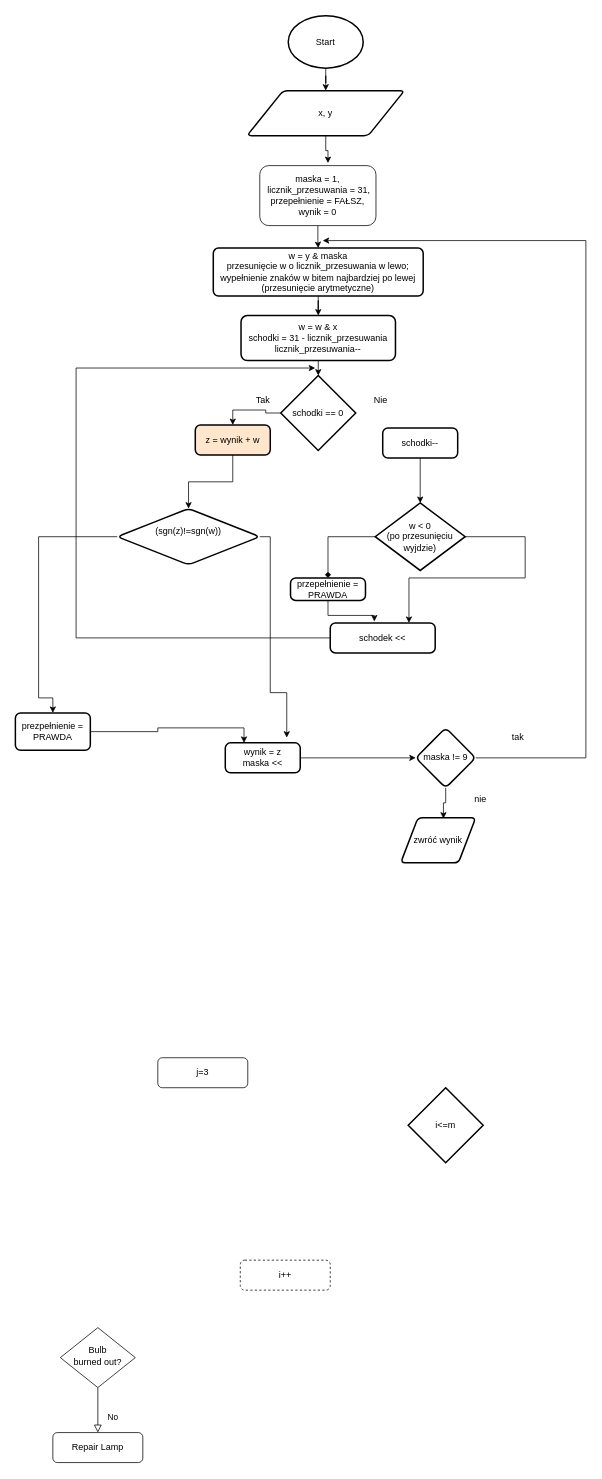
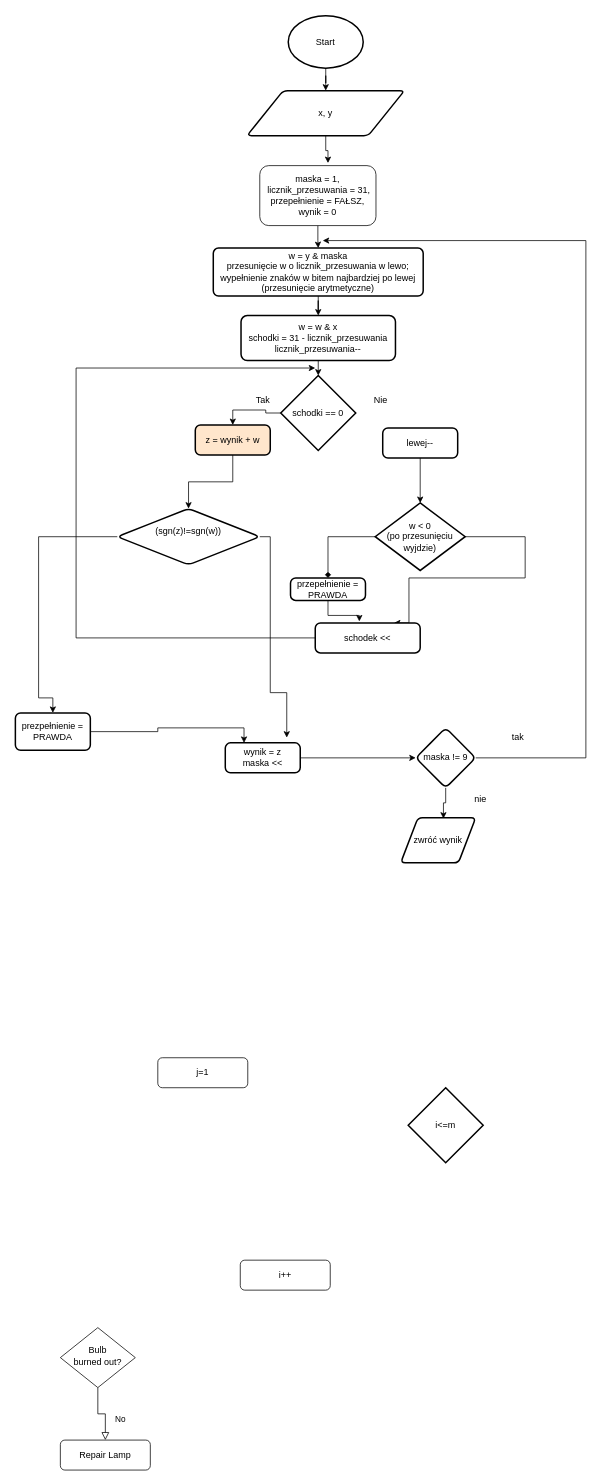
(420, 443) -> (420, 443)
(383, 638) -> (368, 638)
(203, 1073) -> (203, 1073)
(285, 1275) -> (285, 1275)
(98, 1448) -> (105, 1455)
